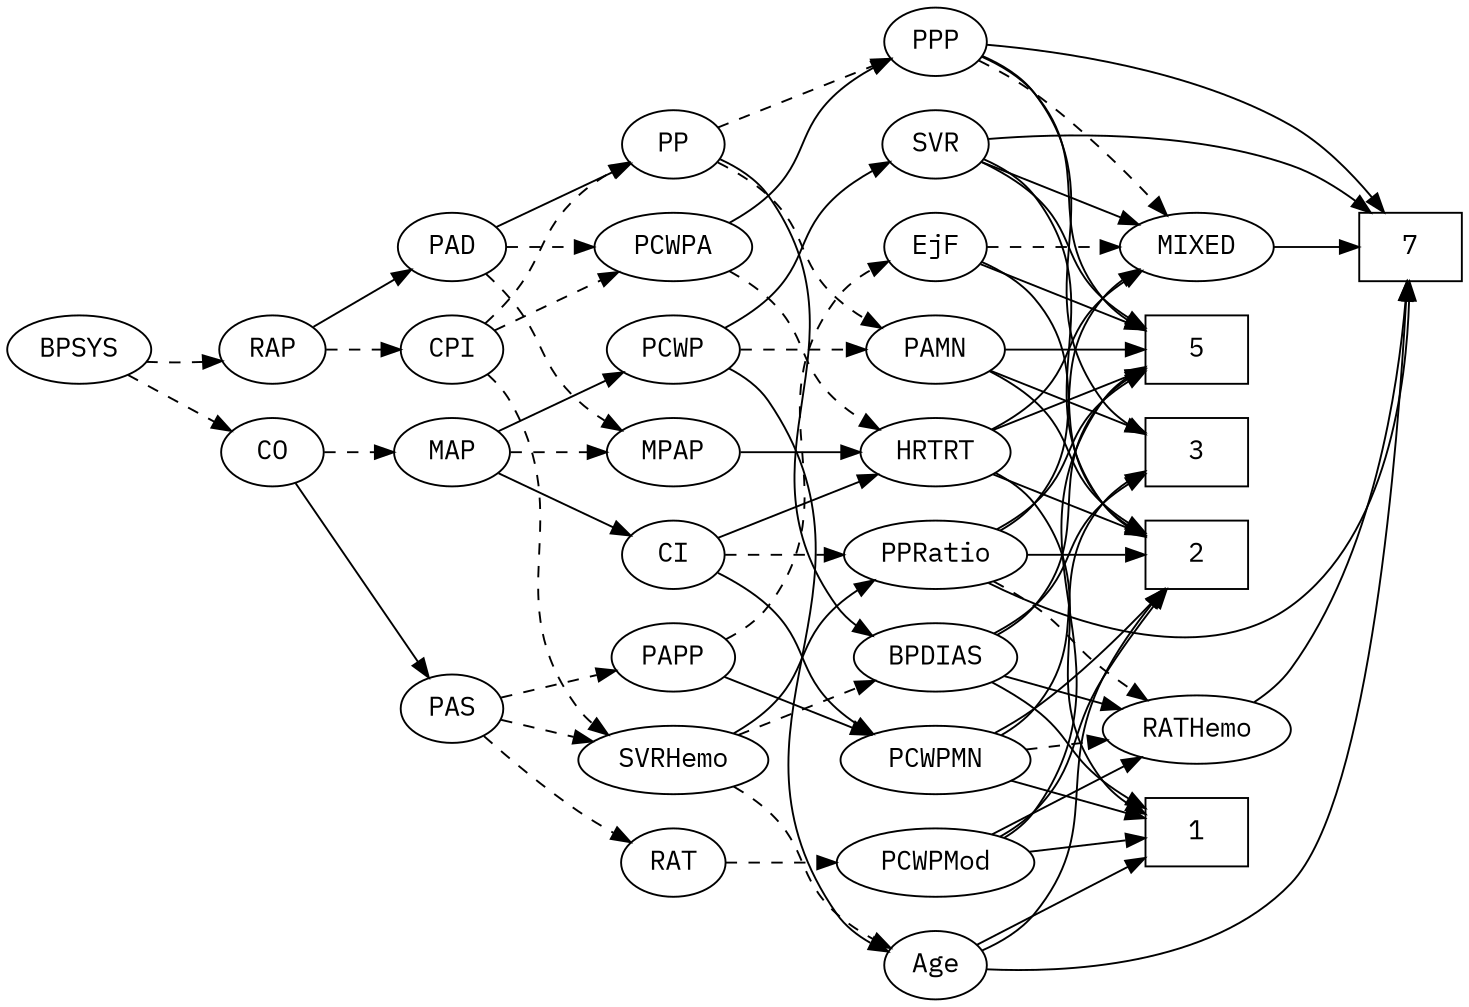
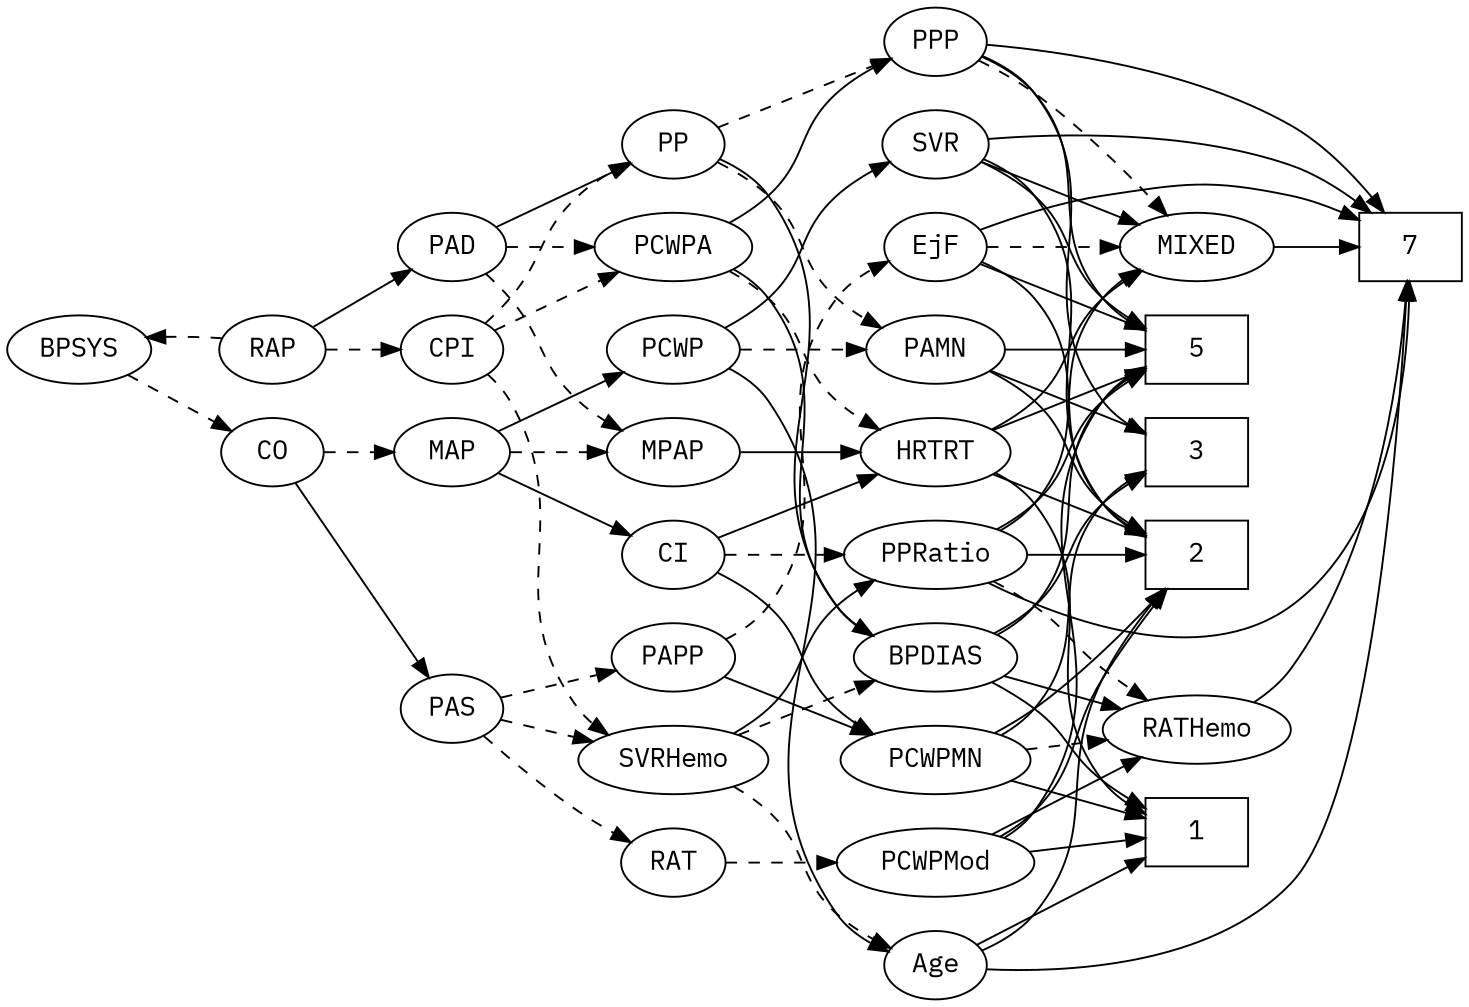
none -> (1160, 188)
(175, 362) -> (194, 337)
none -> (803, 444)
